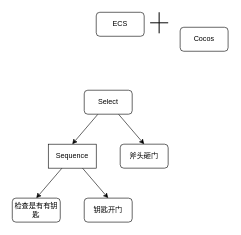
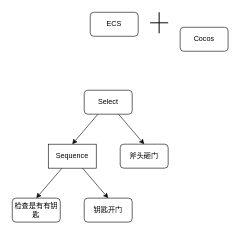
(120, 24) -> (114, 24)
